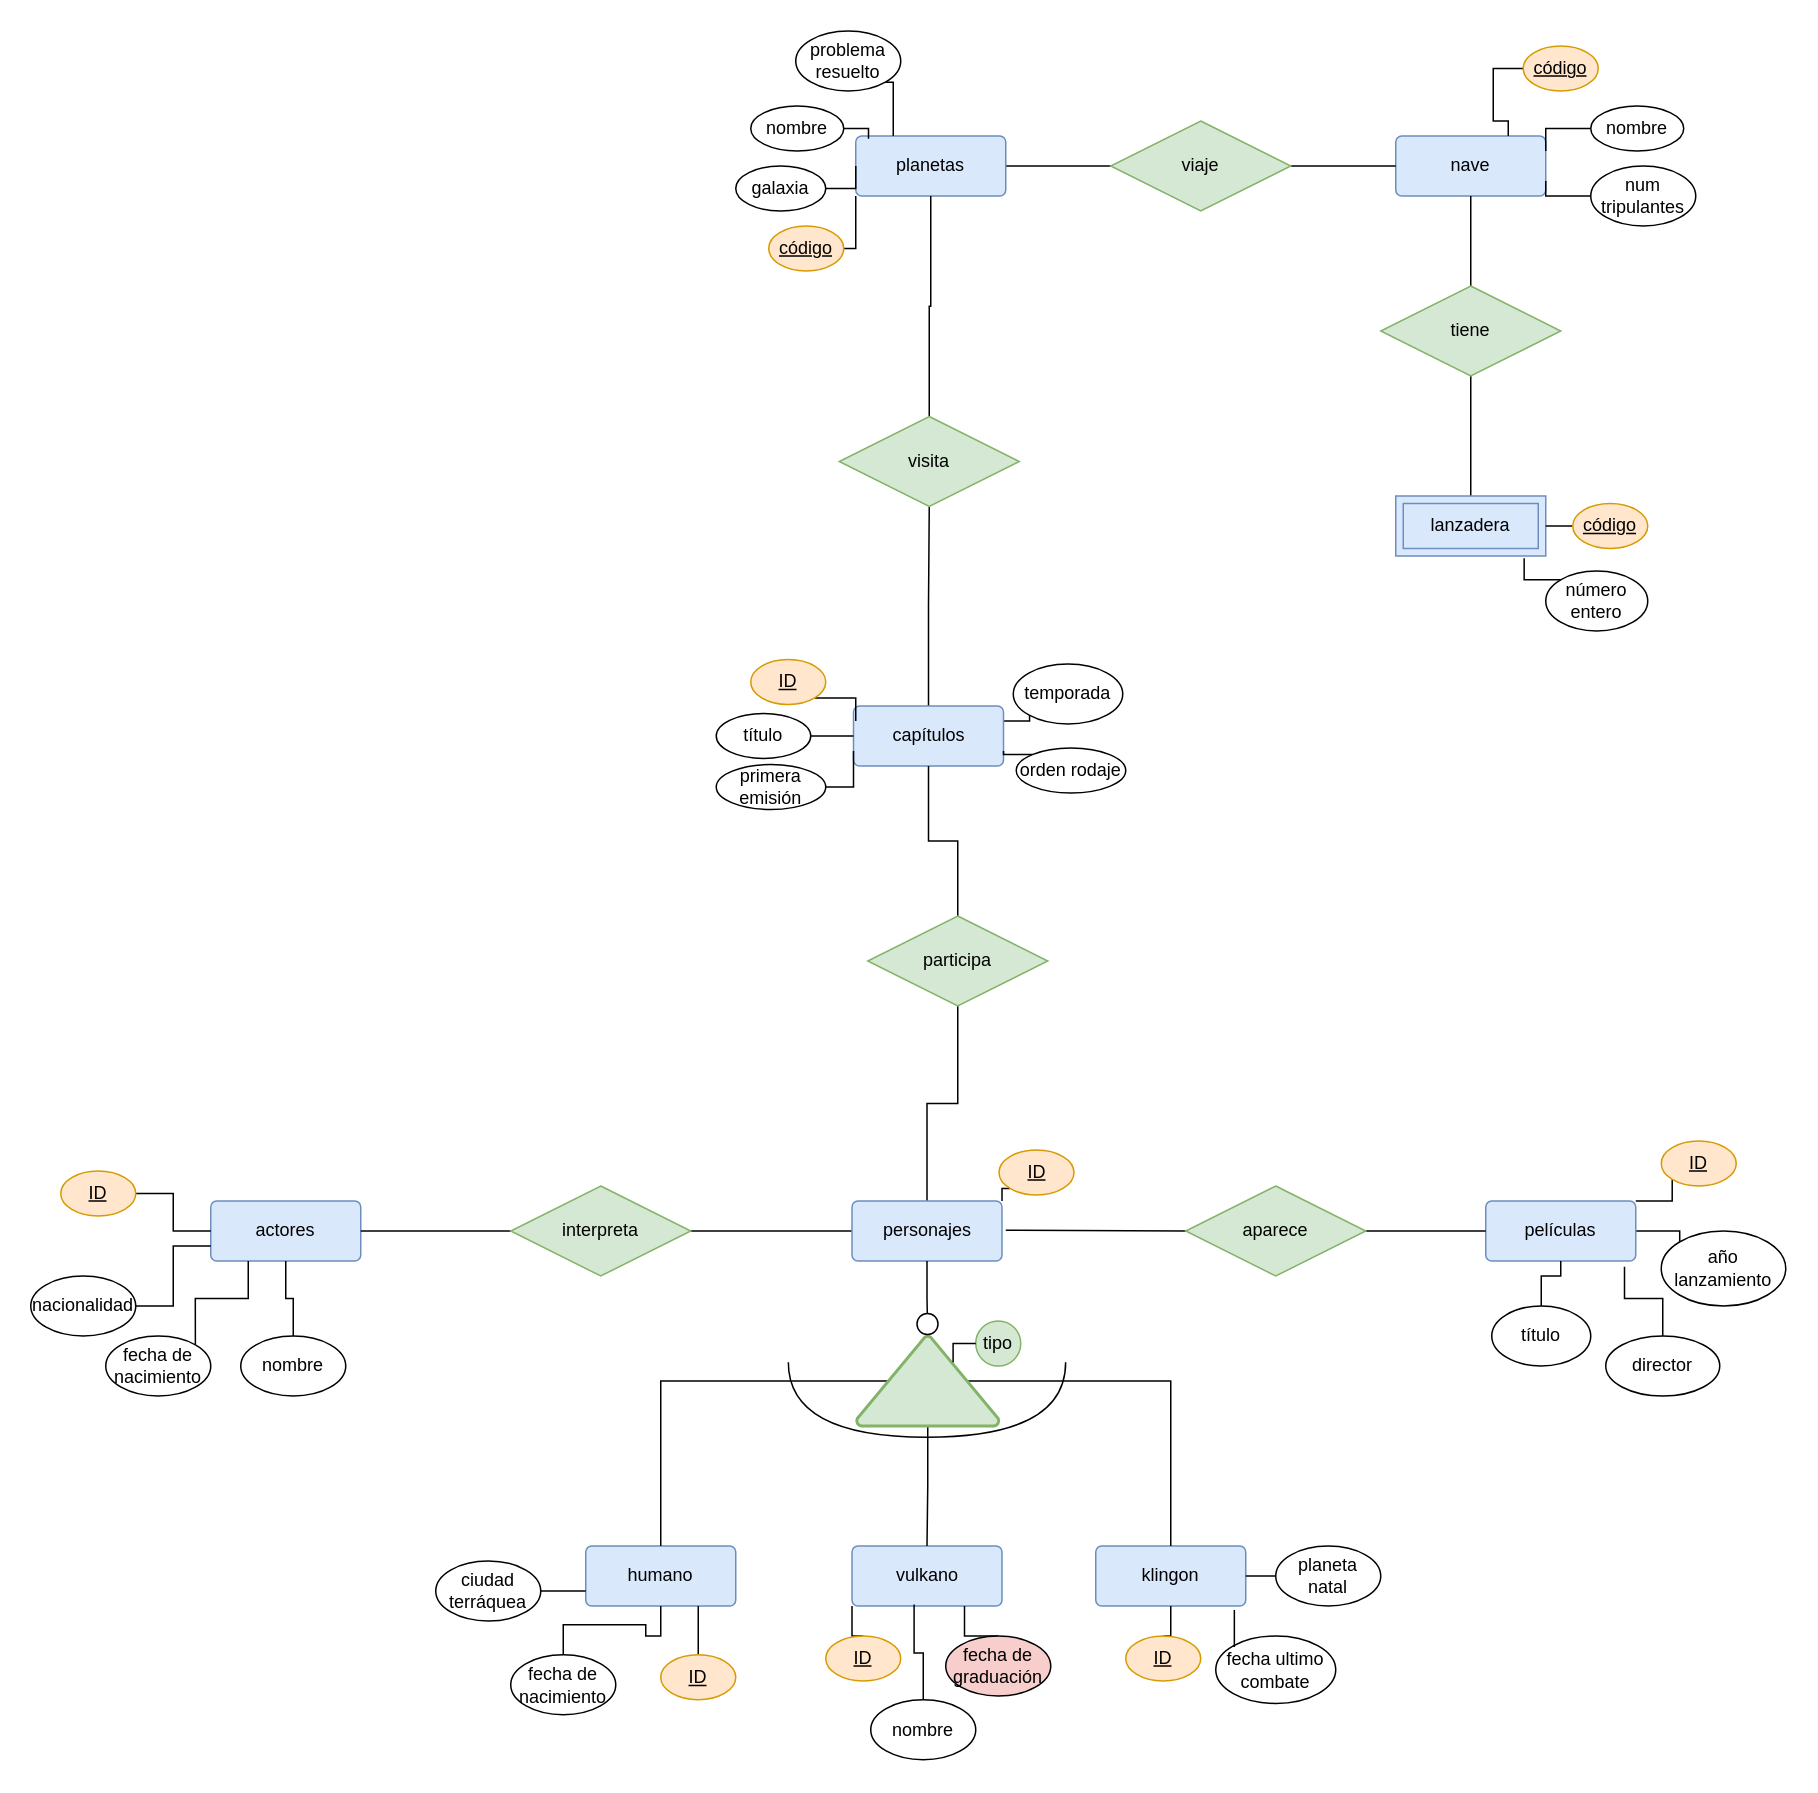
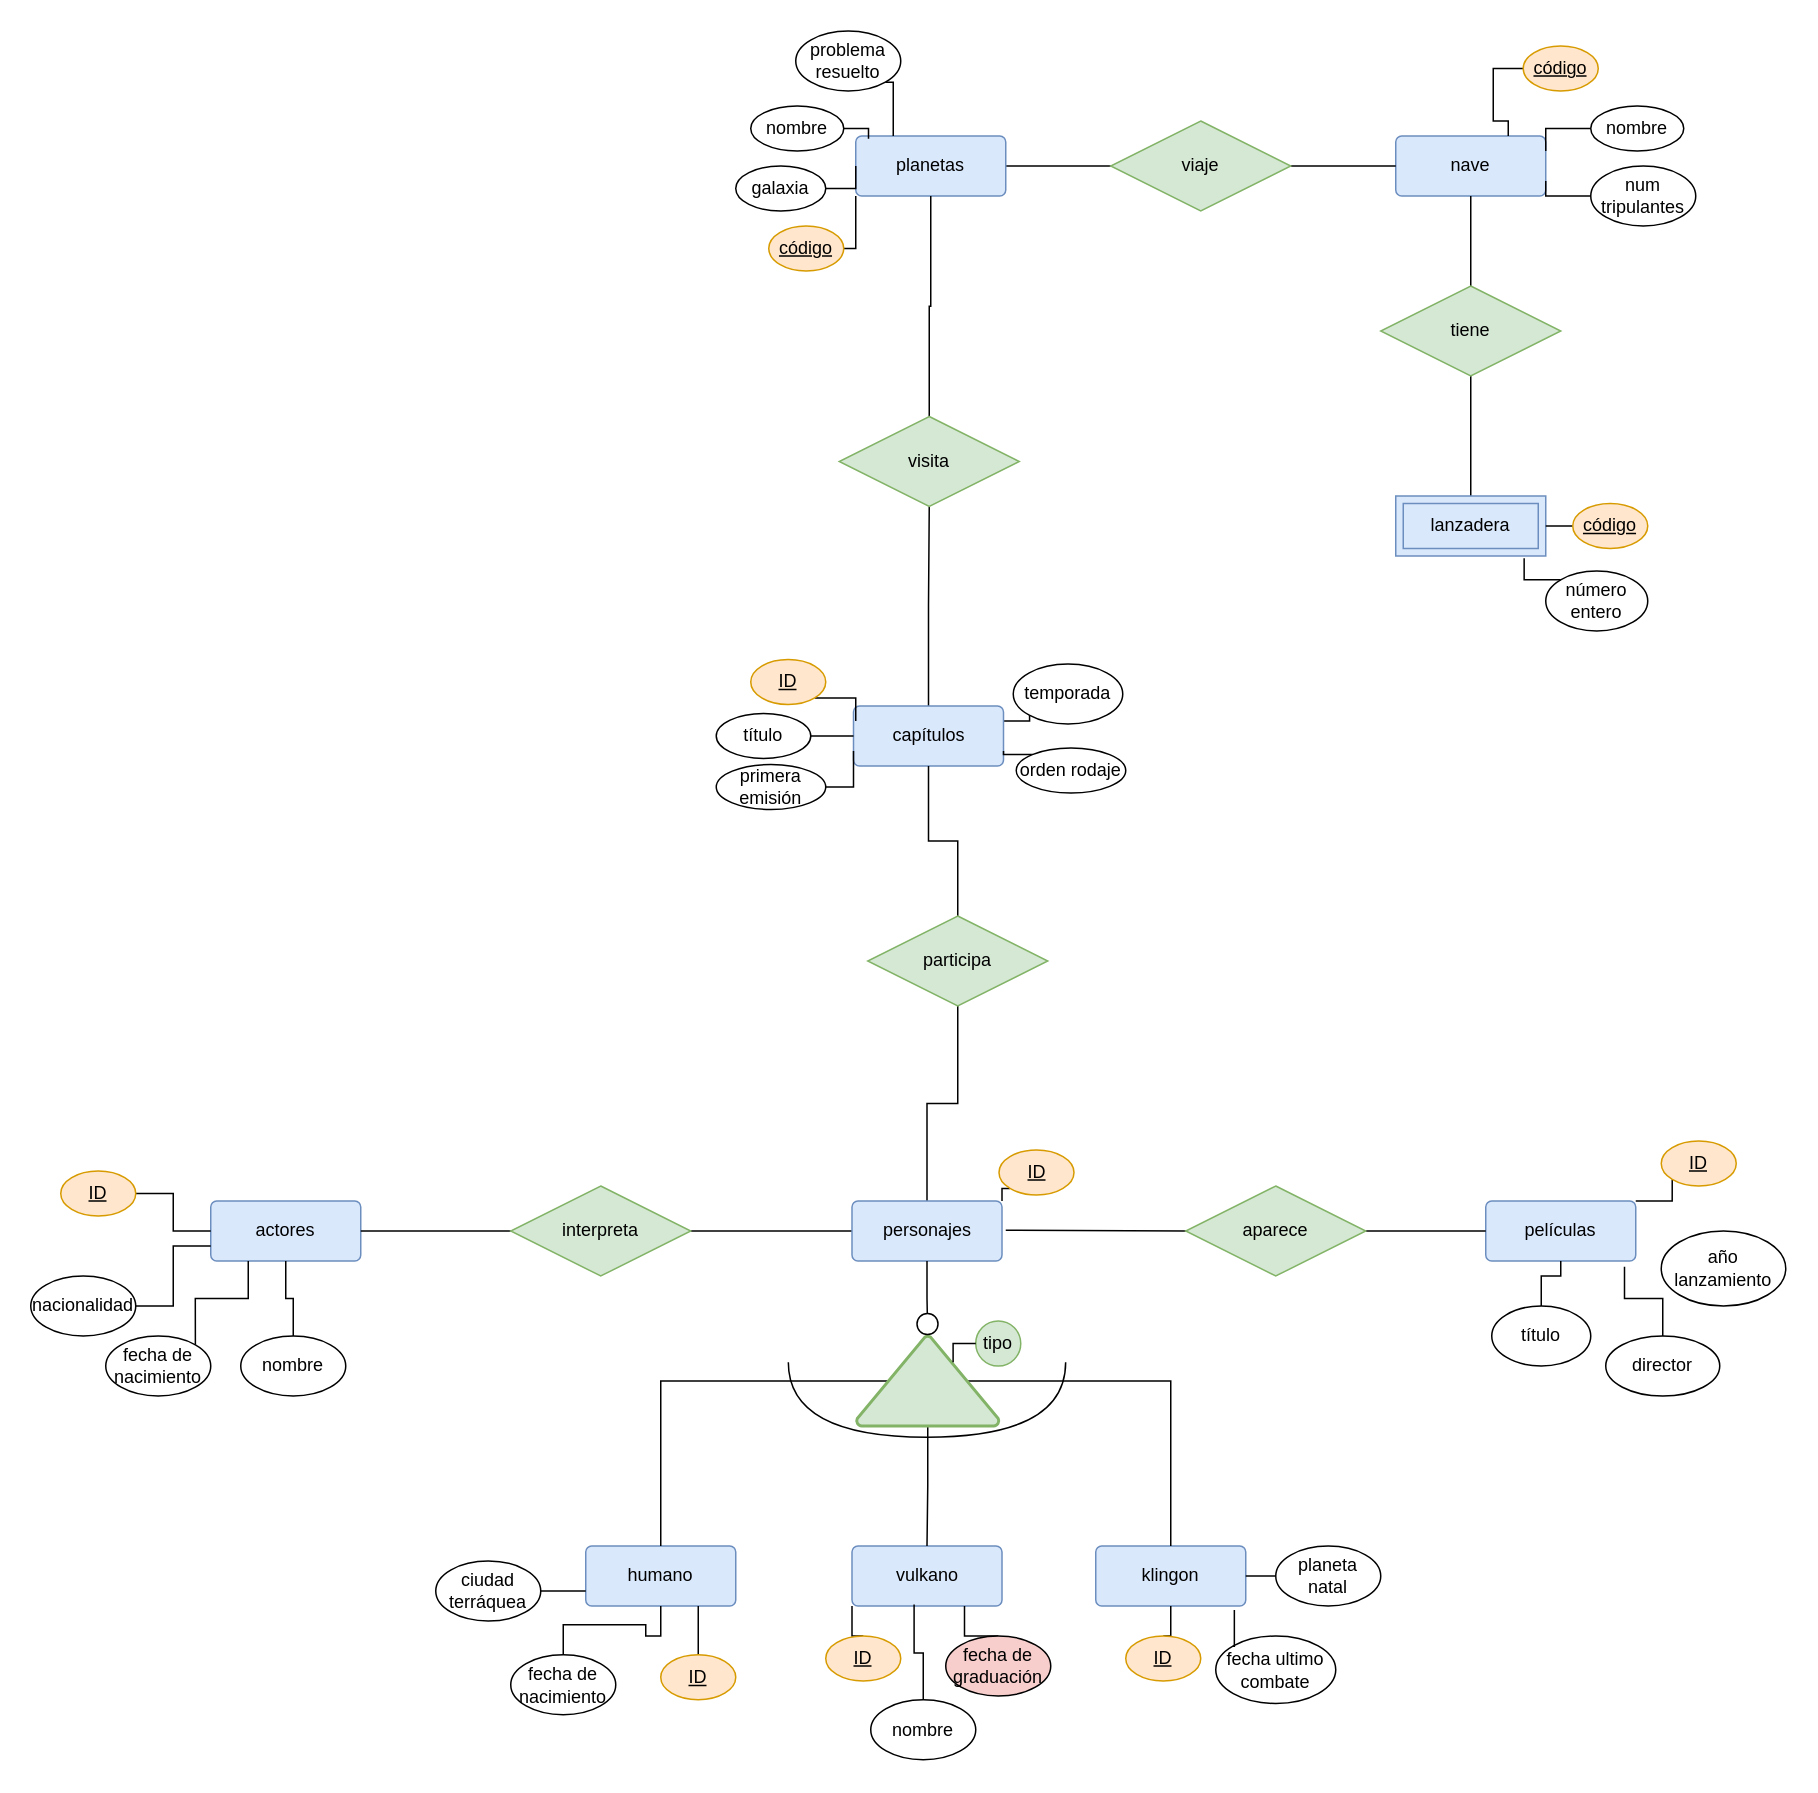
(1662, 1231) -> none
